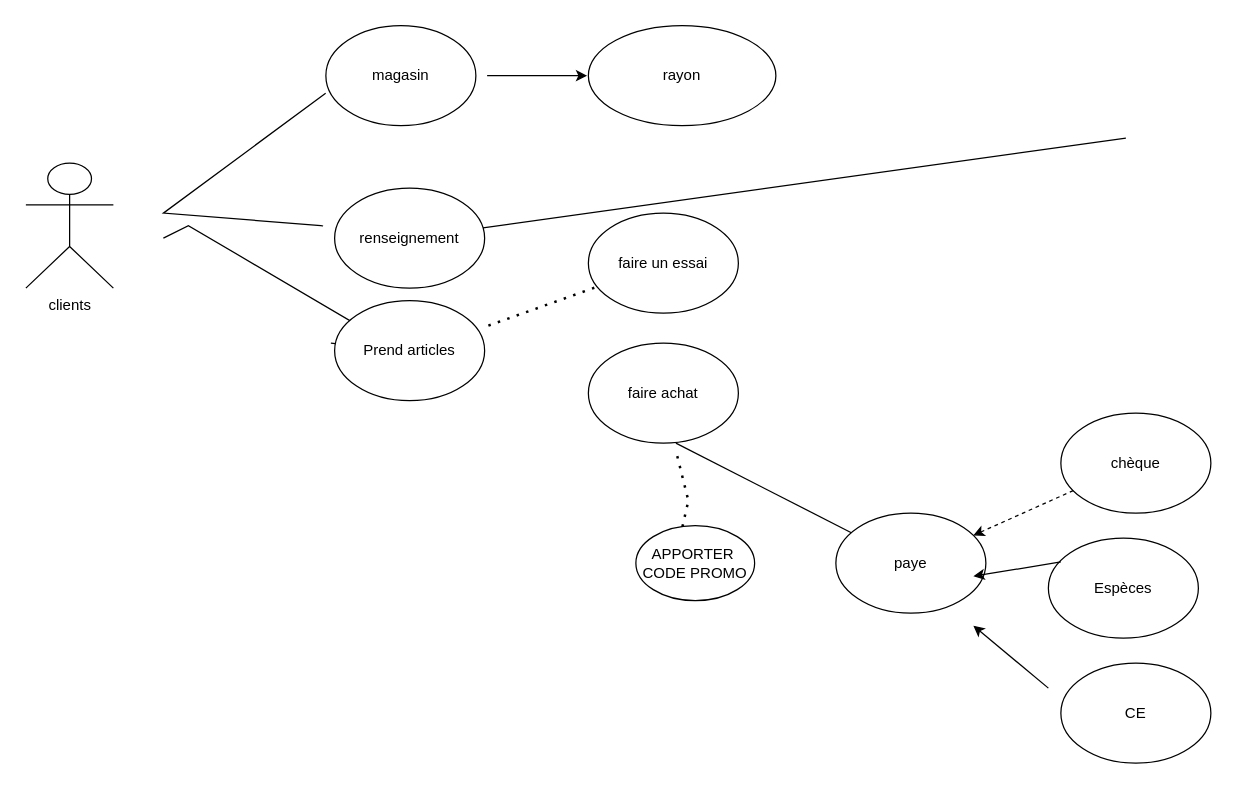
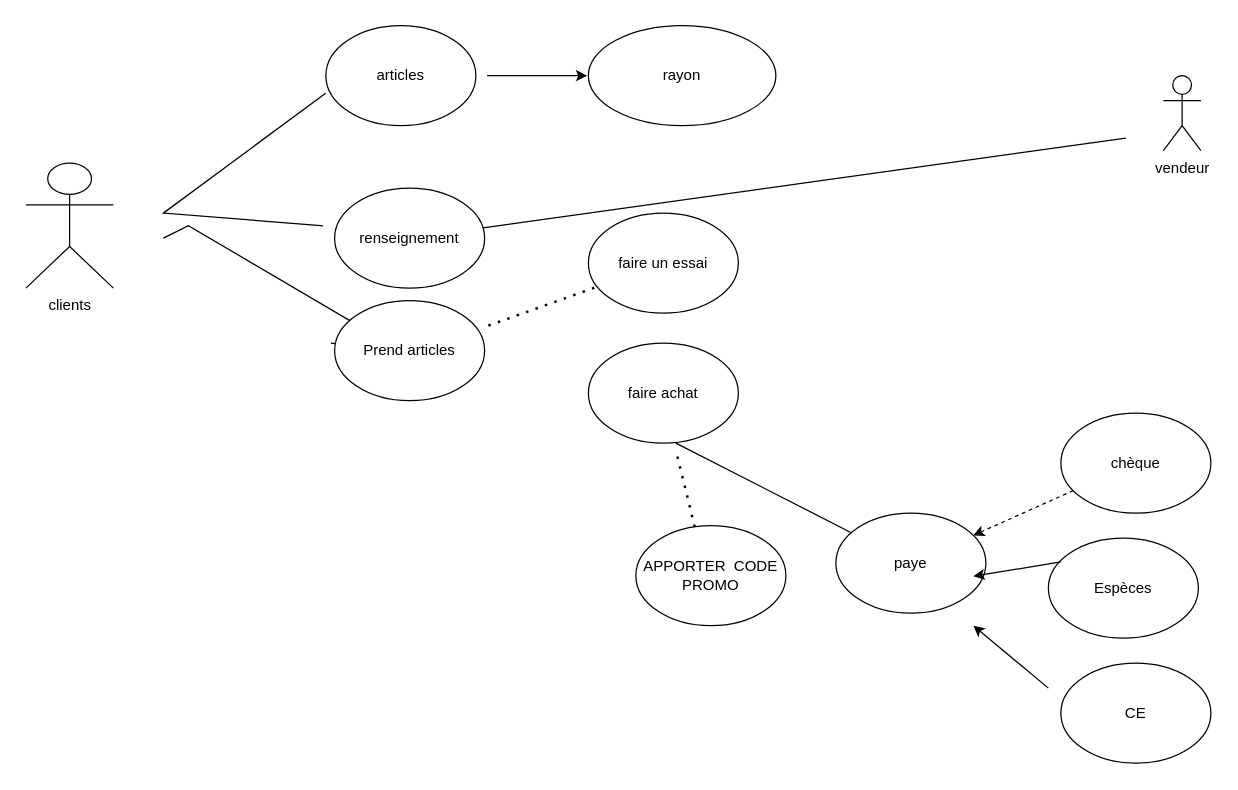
(401, 76) -> (401, 76)
none -> (1182, 113)
(695, 563) -> (711, 576)
